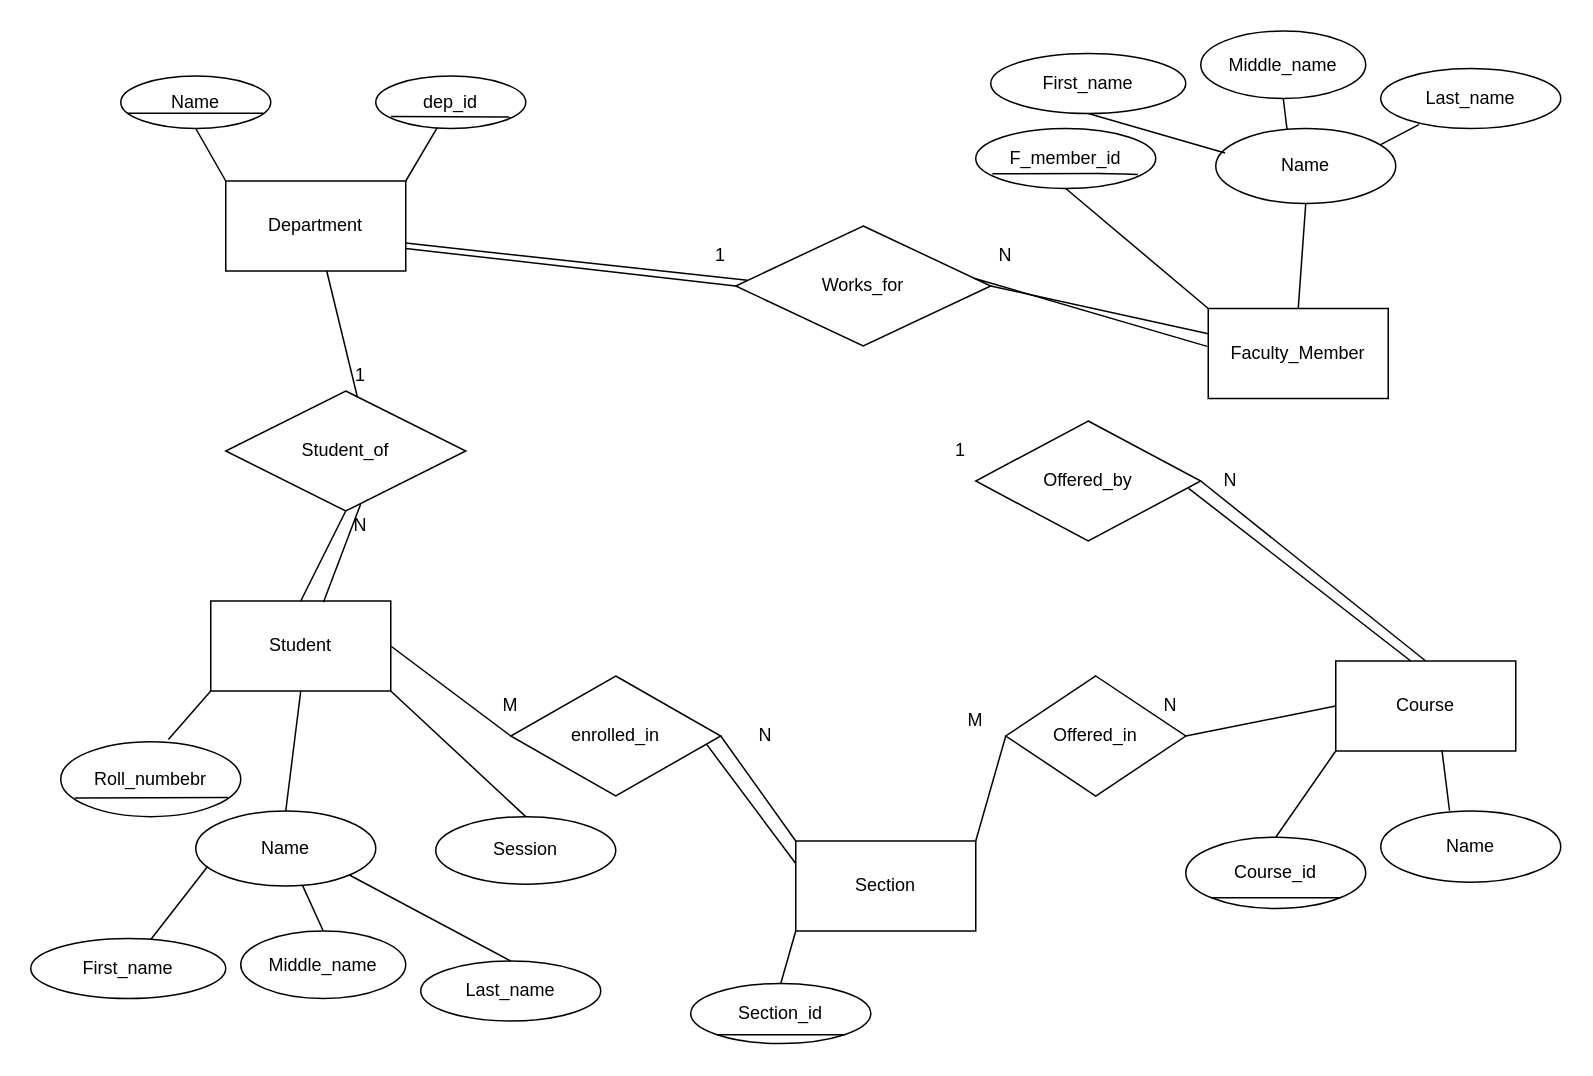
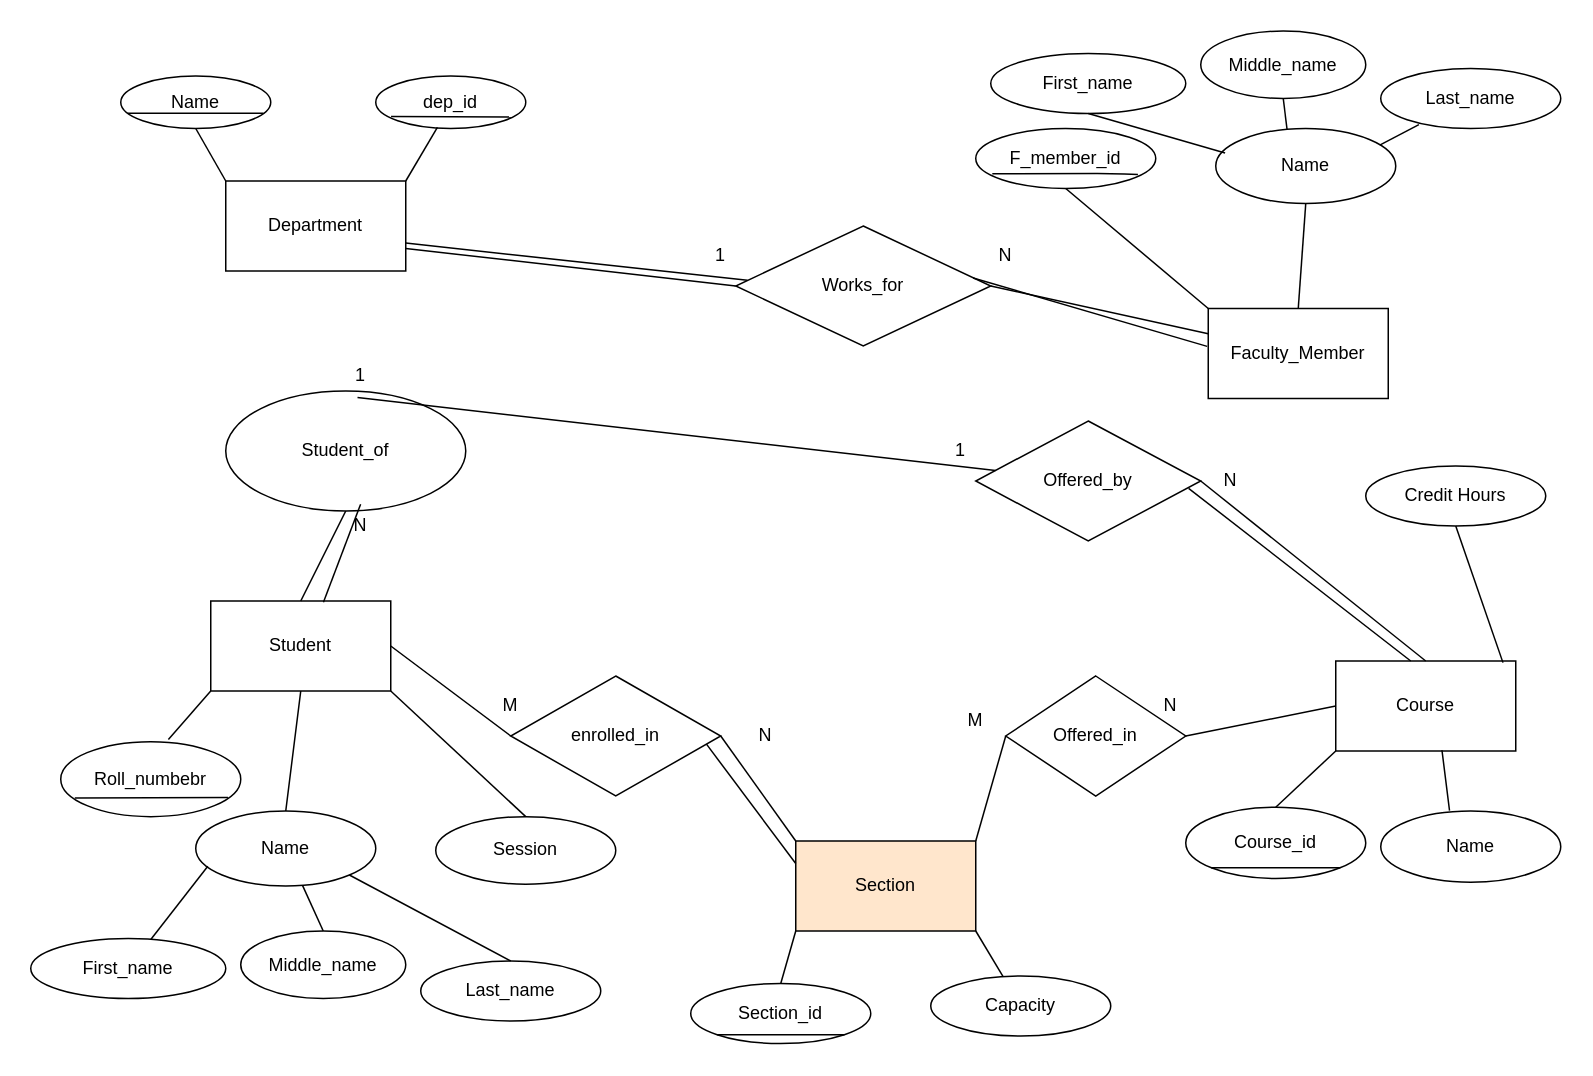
(342, 334) -> (676, 434)
(346, 451) -> (346, 451)
none -> (1456, 496)
none -> (1479, 594)
(1276, 873) -> (1276, 843)
(886, 886) -> (886, 886)
none -> (989, 953)
none -> (1021, 1006)
